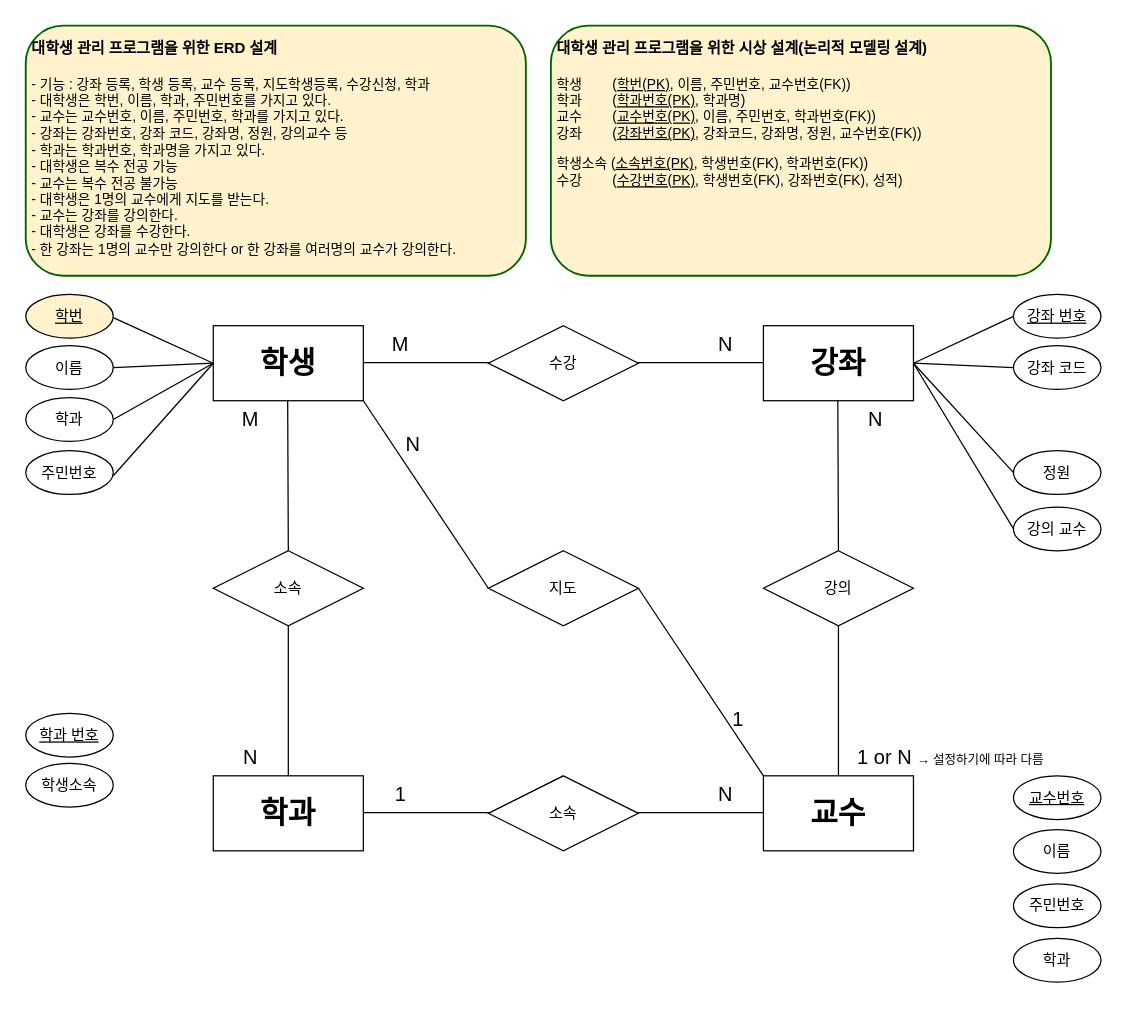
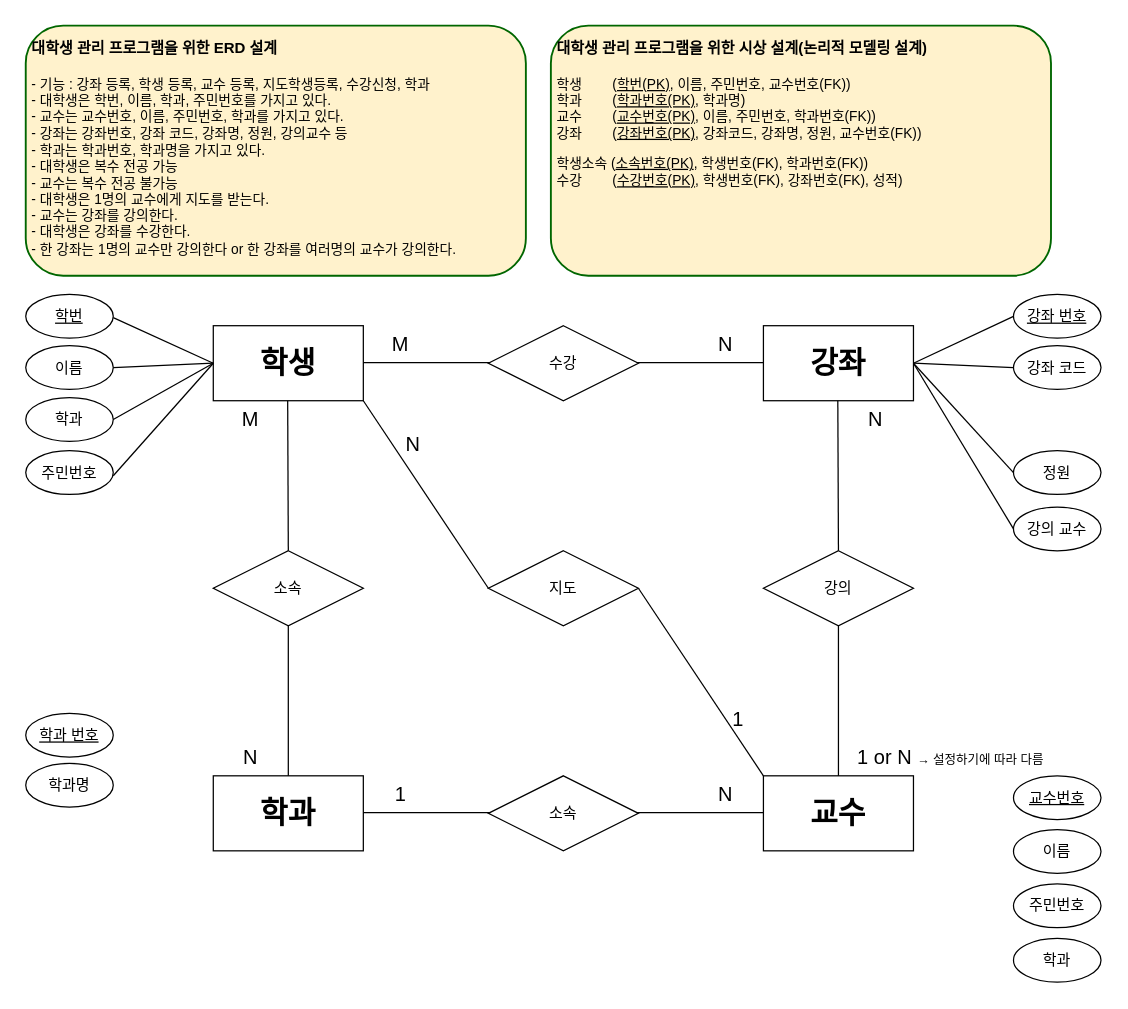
(69, 316) -> (69, 316)
(69, 786) -> (69, 786)
